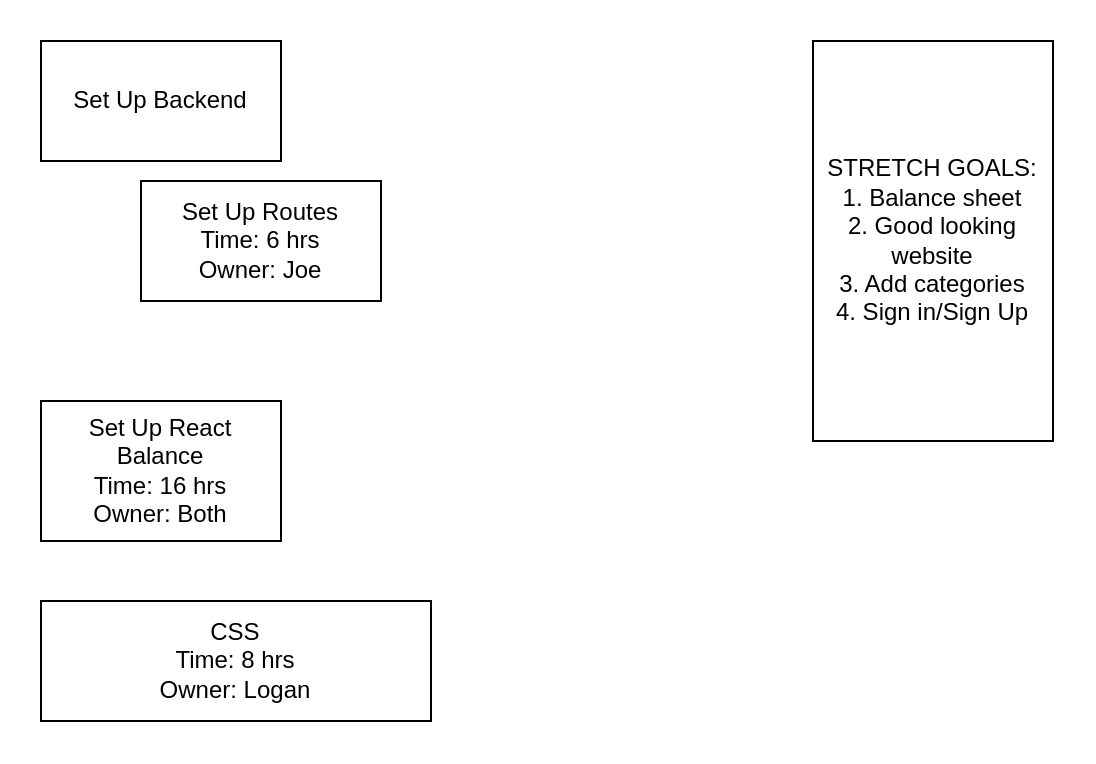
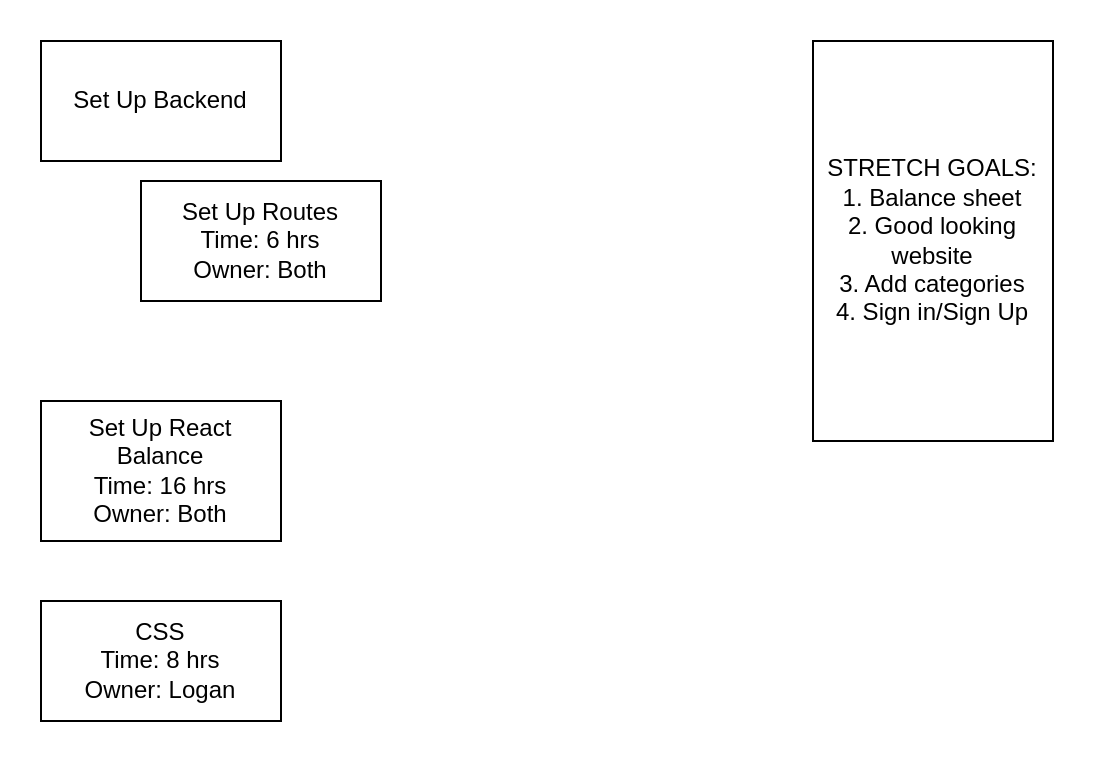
(261, 241) -> (261, 241)
(236, 661) -> (161, 661)
